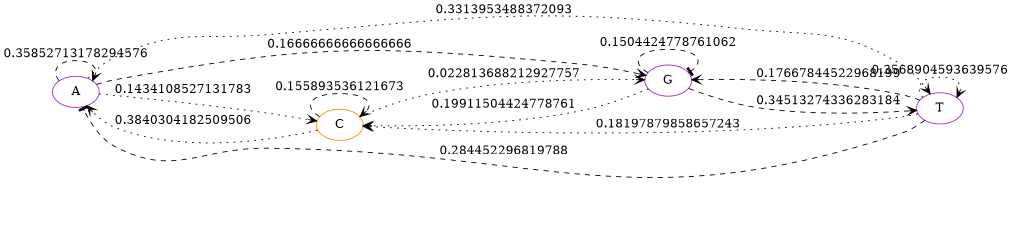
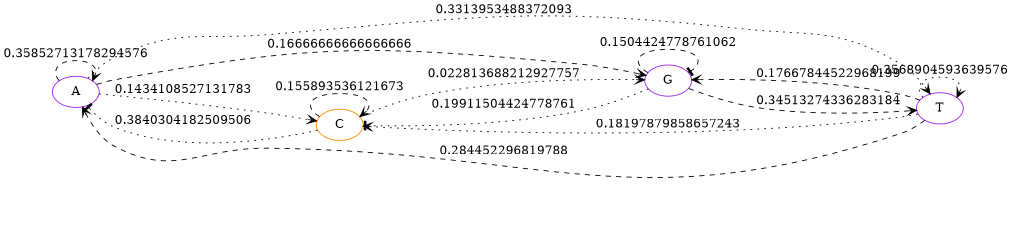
(512, 121) -> (512, 121)
(200, 143) -> (200, 143)
(499, 165) -> (499, 165)
